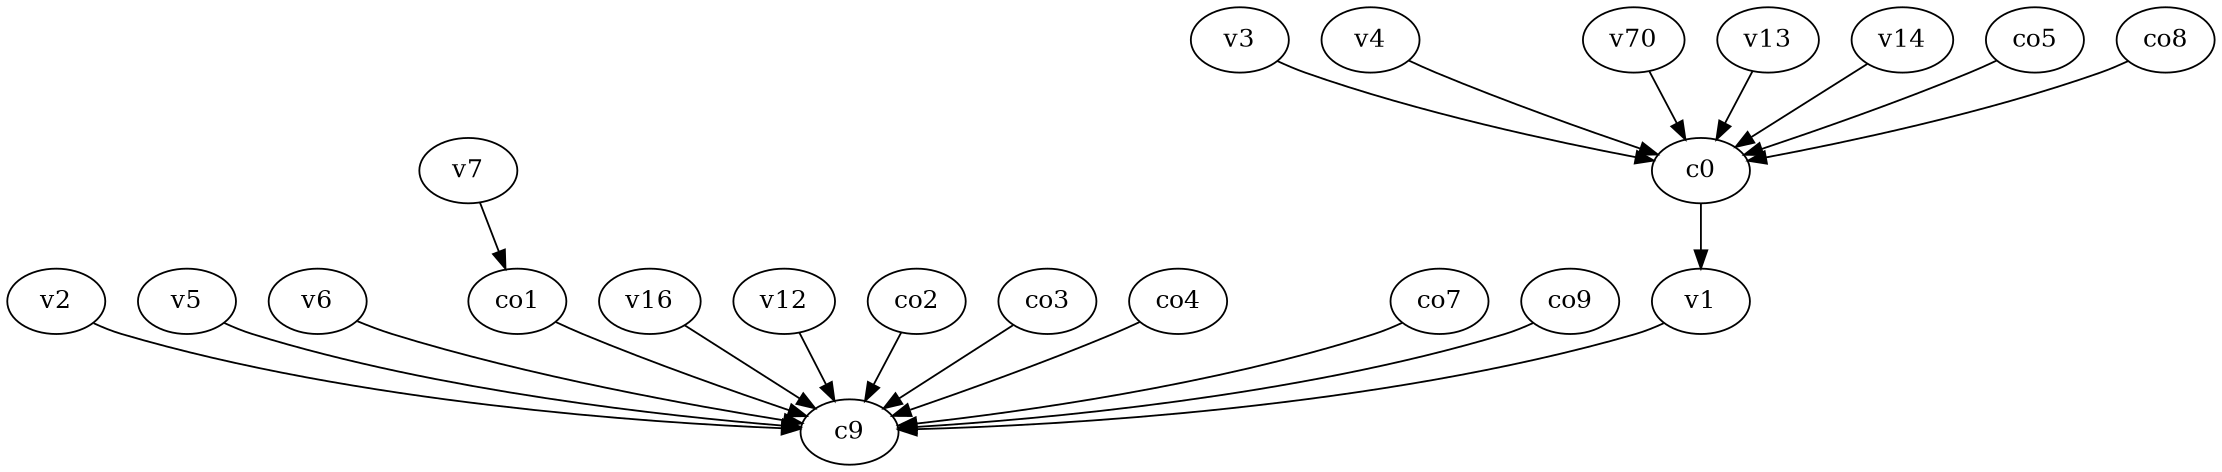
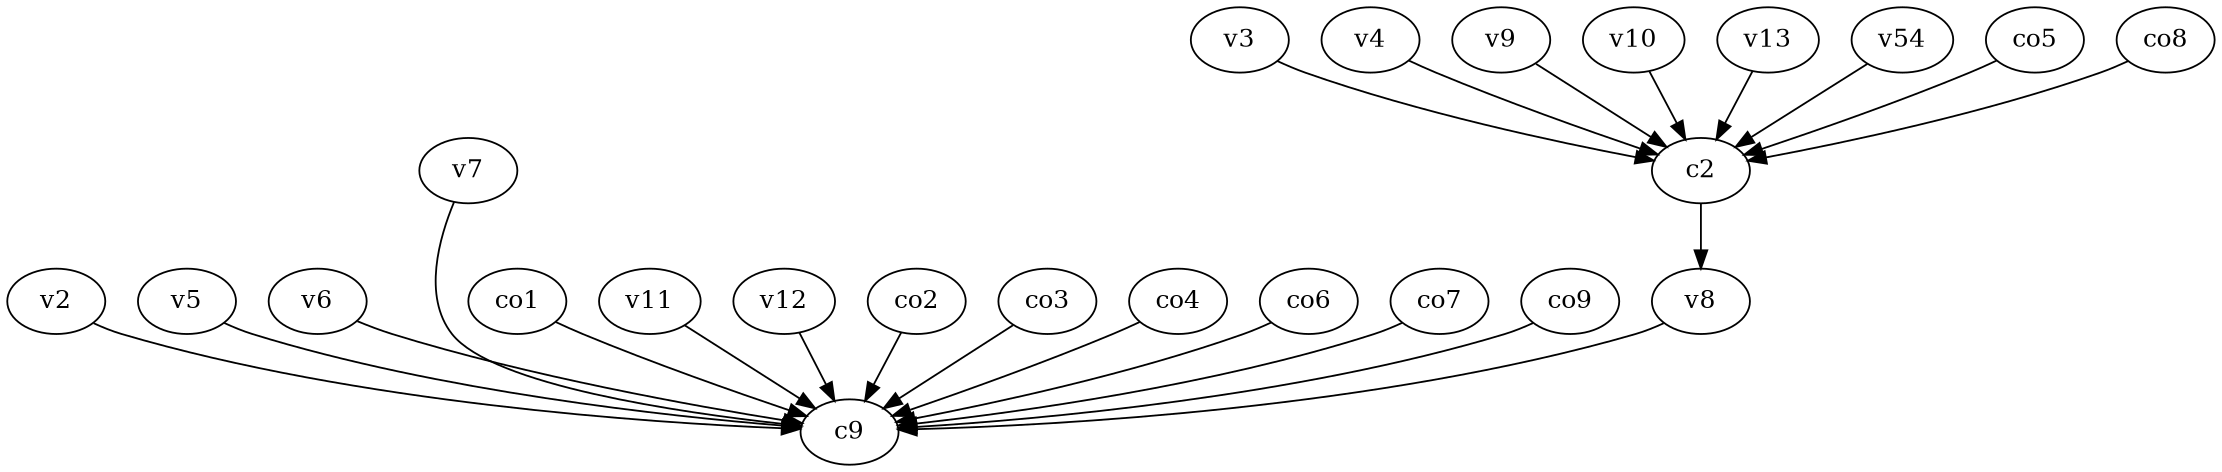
none -> (1501, 40)
(1634, 40) -> (1634, 40)
(1902, 40) -> (1902, 40)
(1701, 171) -> (1701, 171)
(489, 227) -> (458, 339)
(650, 301) -> (650, 301)
none -> (1309, 301)
(1701, 301) -> (1701, 301)
